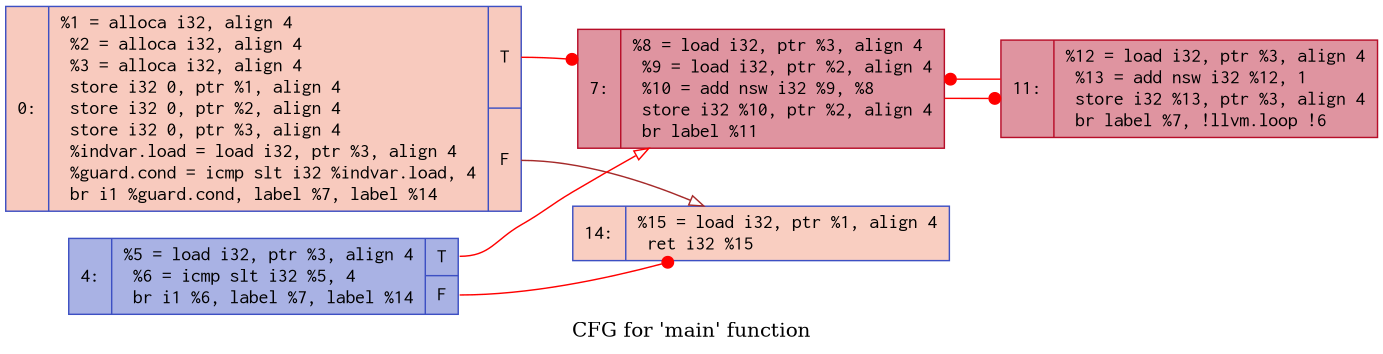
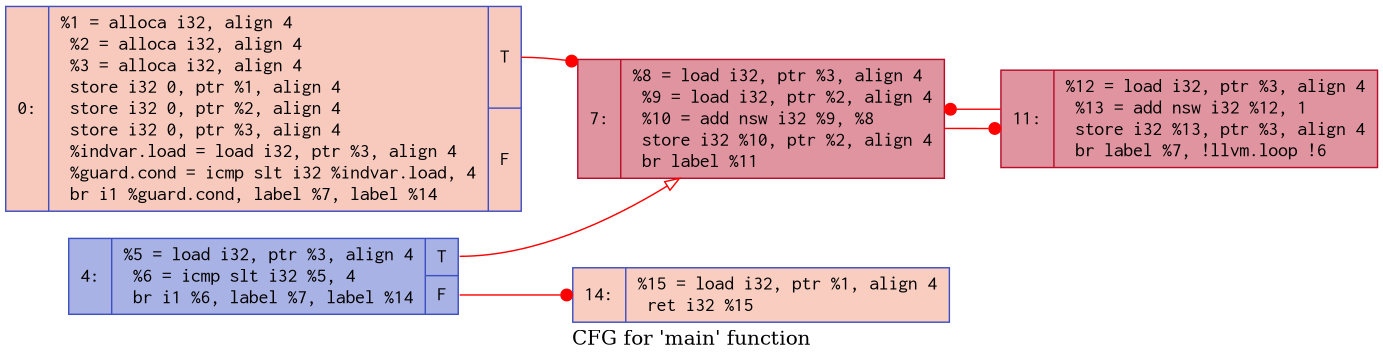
(620, 176) -> none
